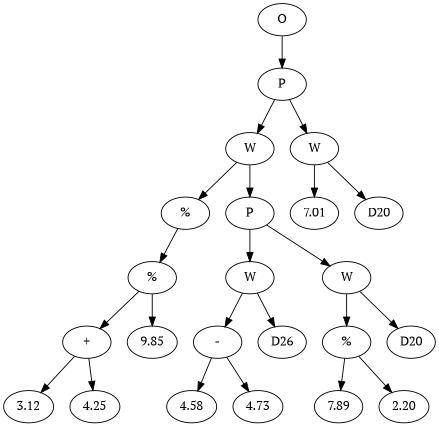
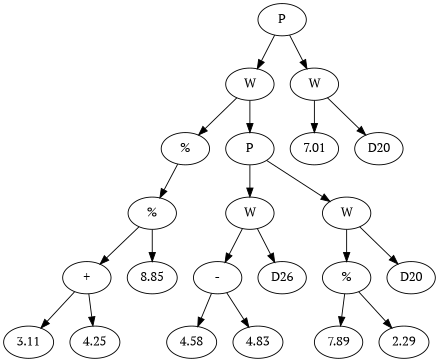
(282, 20) -> none
(152, 342) -> (152, 278)
(29, 407) -> (29, 342)
(258, 407) -> (258, 342)
(404, 407) -> (404, 342)
